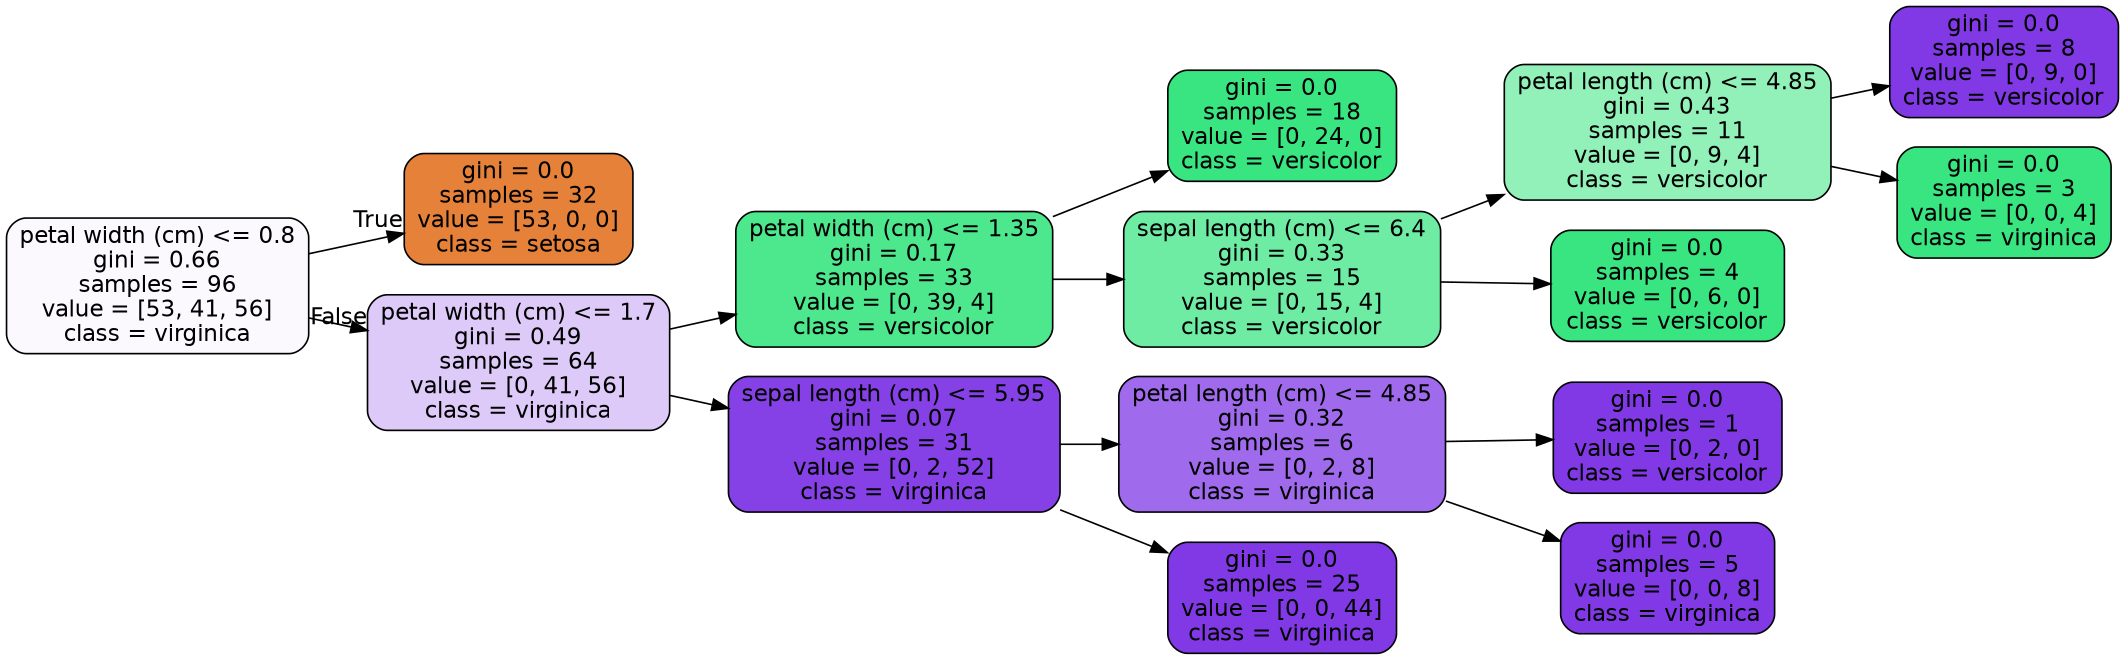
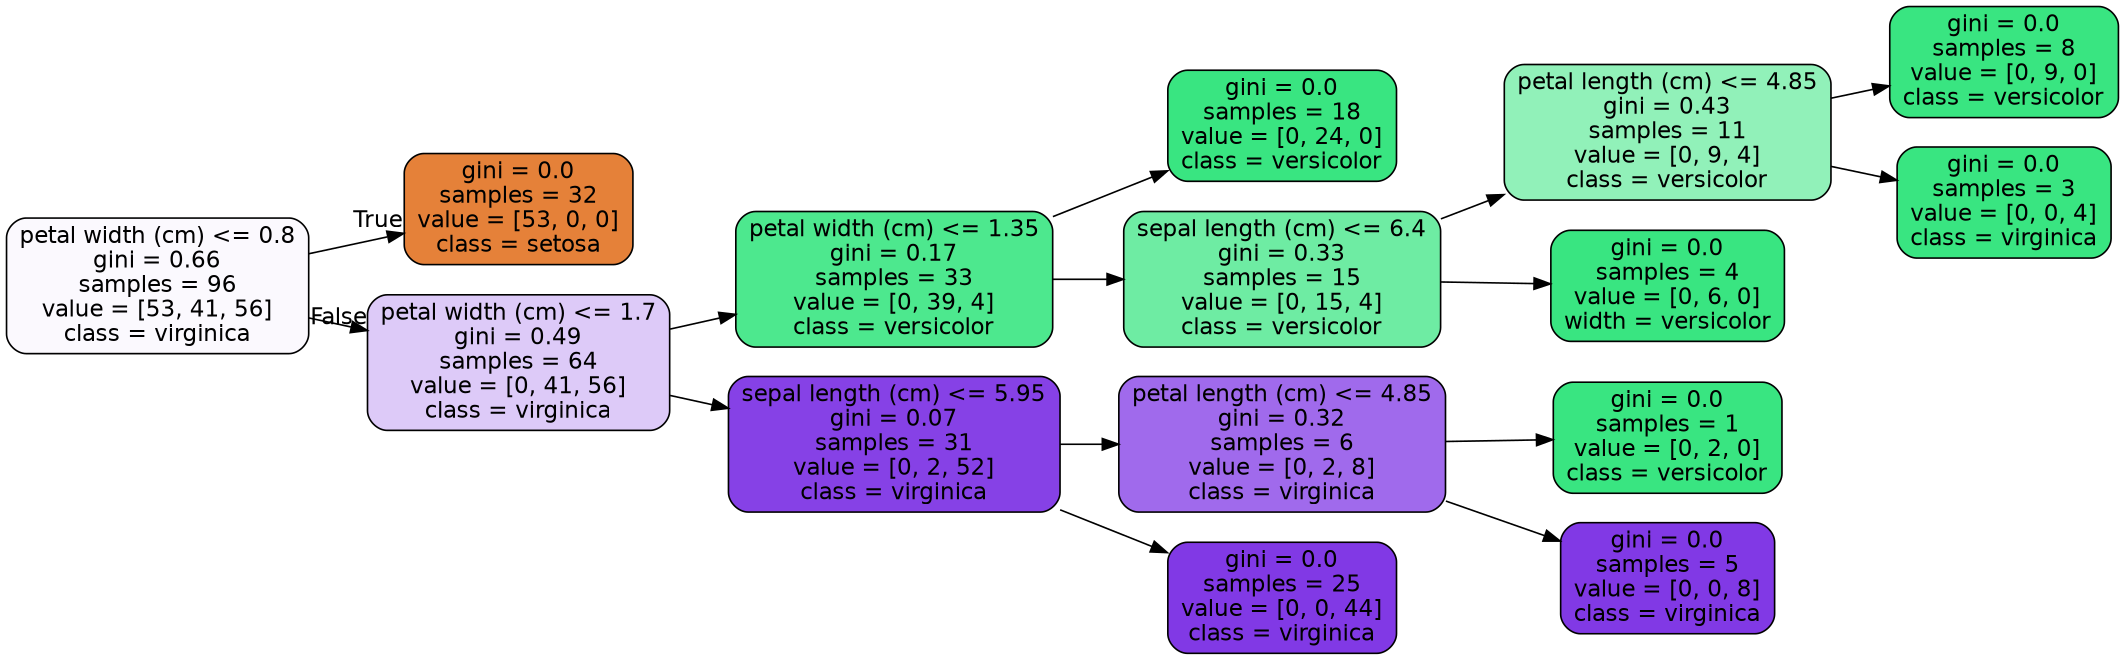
(2004, 62) -> (2004, 62)
(1668, 286) -> (1668, 286)
(1668, 438) -> (1668, 438)
